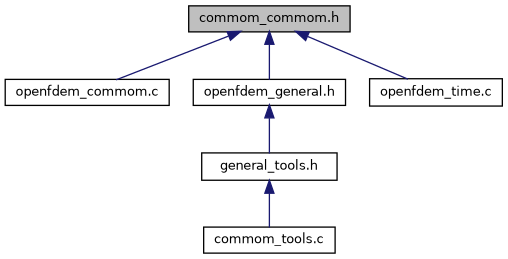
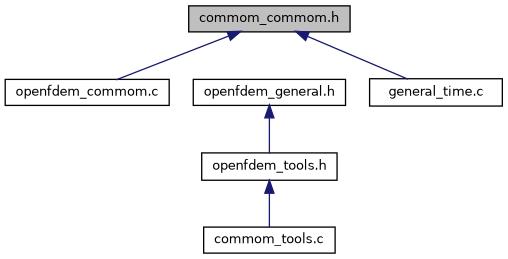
(269, 62) -> none
(436, 92) -> (436, 92)
(269, 167) -> (269, 167)
